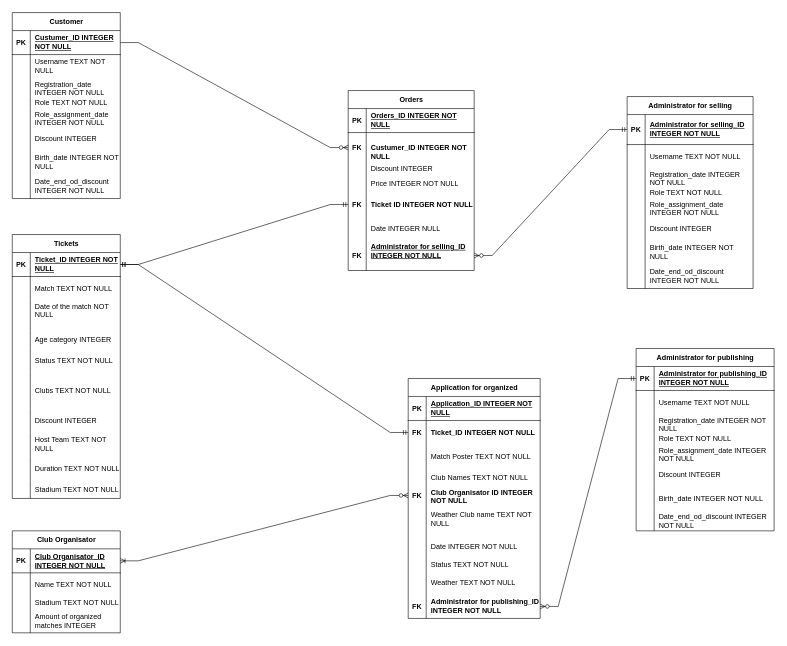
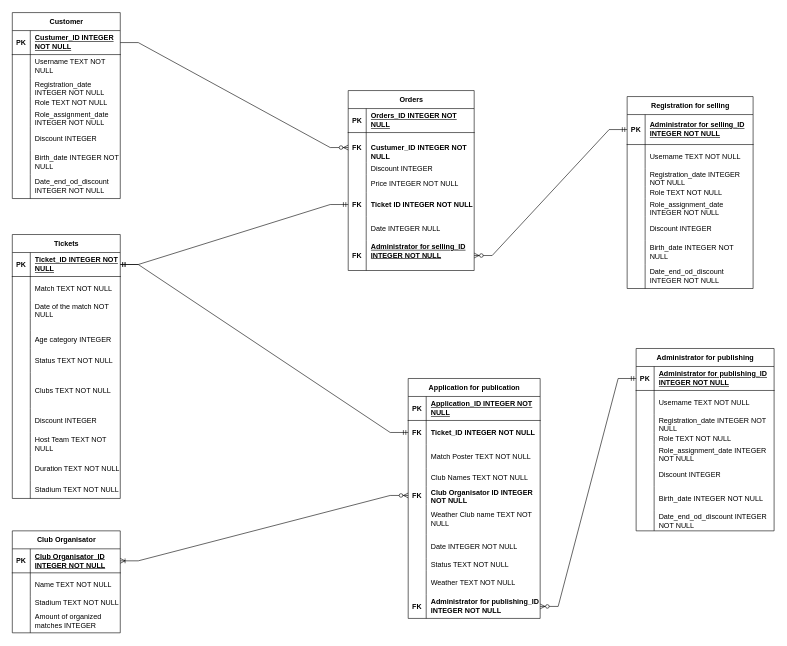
(691, 105) -> (691, 105)
(475, 387) -> (475, 387)
